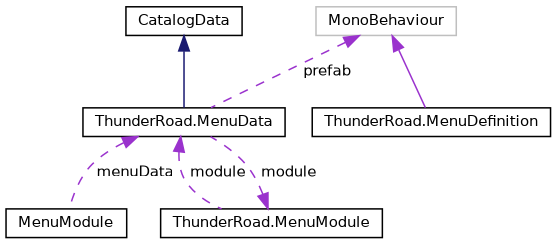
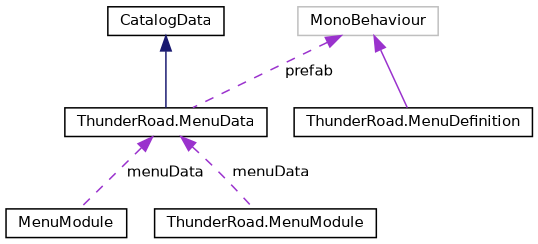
(242, 160) -> none
(216, 173) -> (269, 173)
